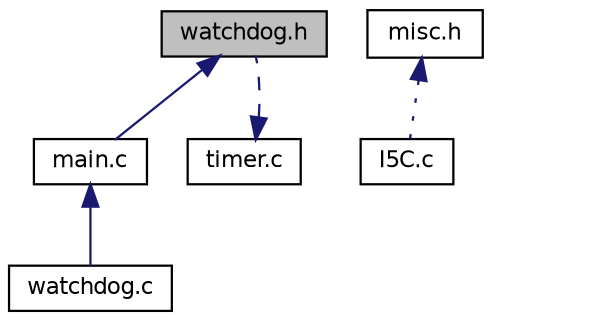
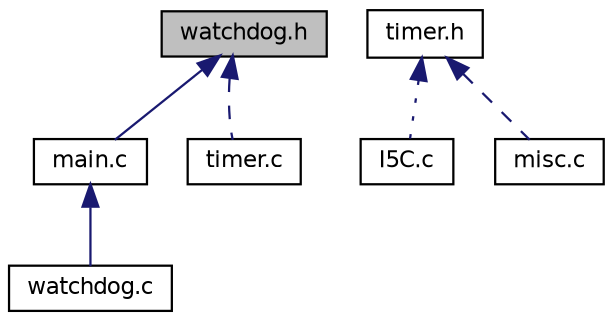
(425, 34) -> (425, 34)
(259, 86) -> (229, 109)
none -> (549, 162)
